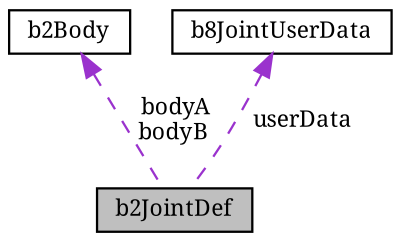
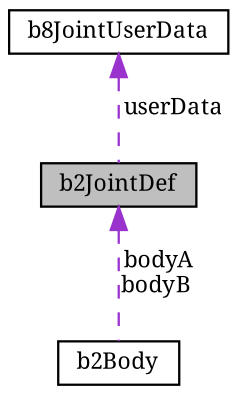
(128, 131) -> (119, 286)
